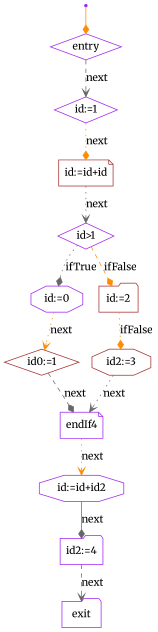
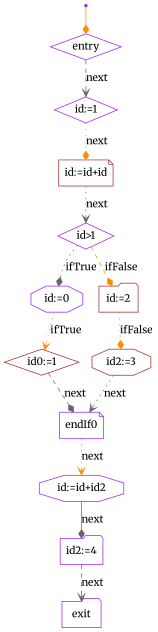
(62, 331) -> (66, 331)
(82, 425) -> (82, 425)
